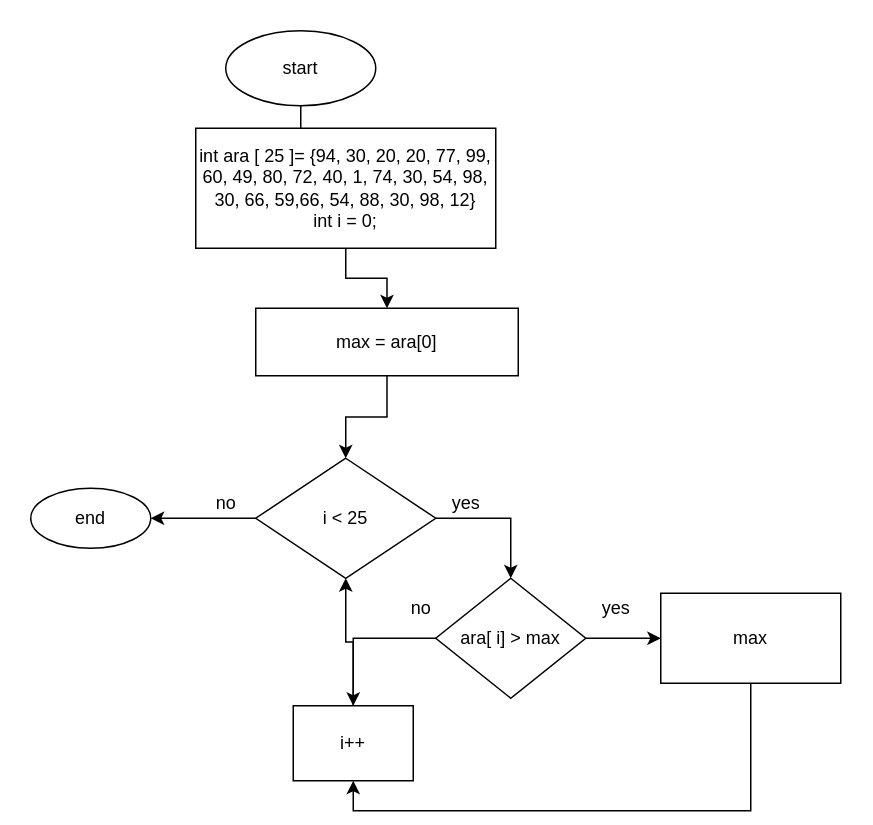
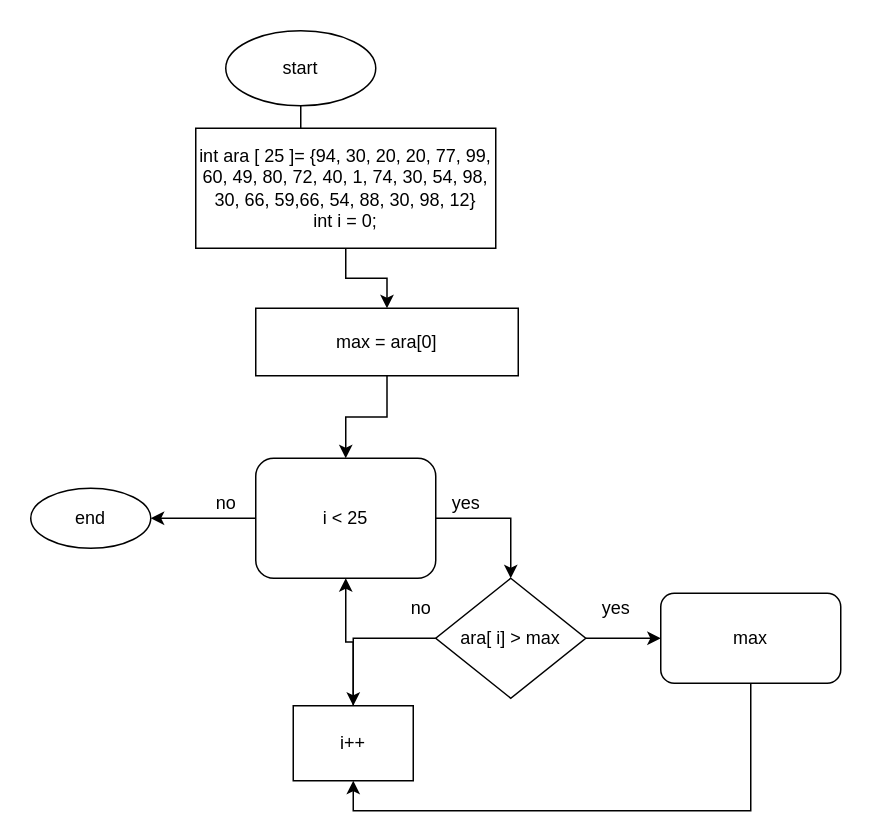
(346, 518) -> (346, 518)
(751, 638) -> (751, 638)
